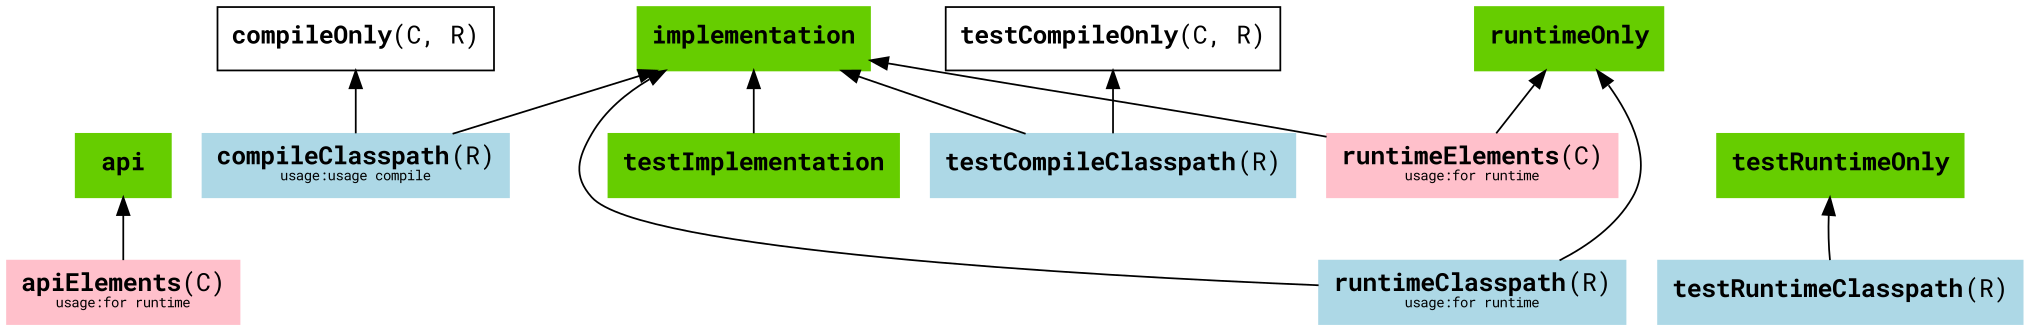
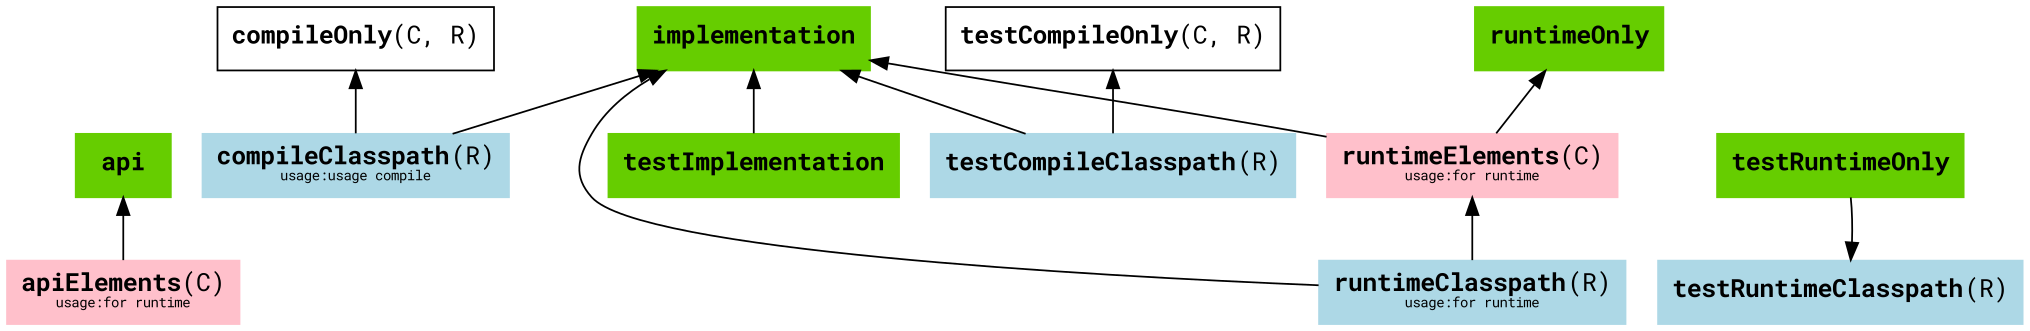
(1637, 187) -> (1472, 238)
(1829, 238) -> (1852, 220)
